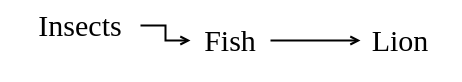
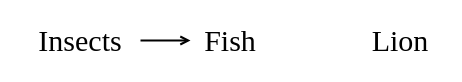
(81, 26) -> (81, 41)
(313, 41) -> none
